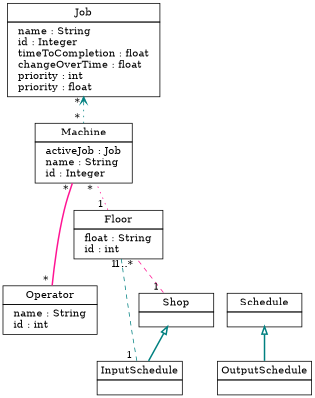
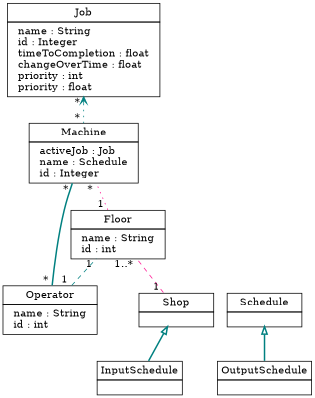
(82, 162) -> (84, 162)
(59, 234) -> (59, 234)
(118, 238) -> (118, 238)
(129, 310) -> (84, 272)
